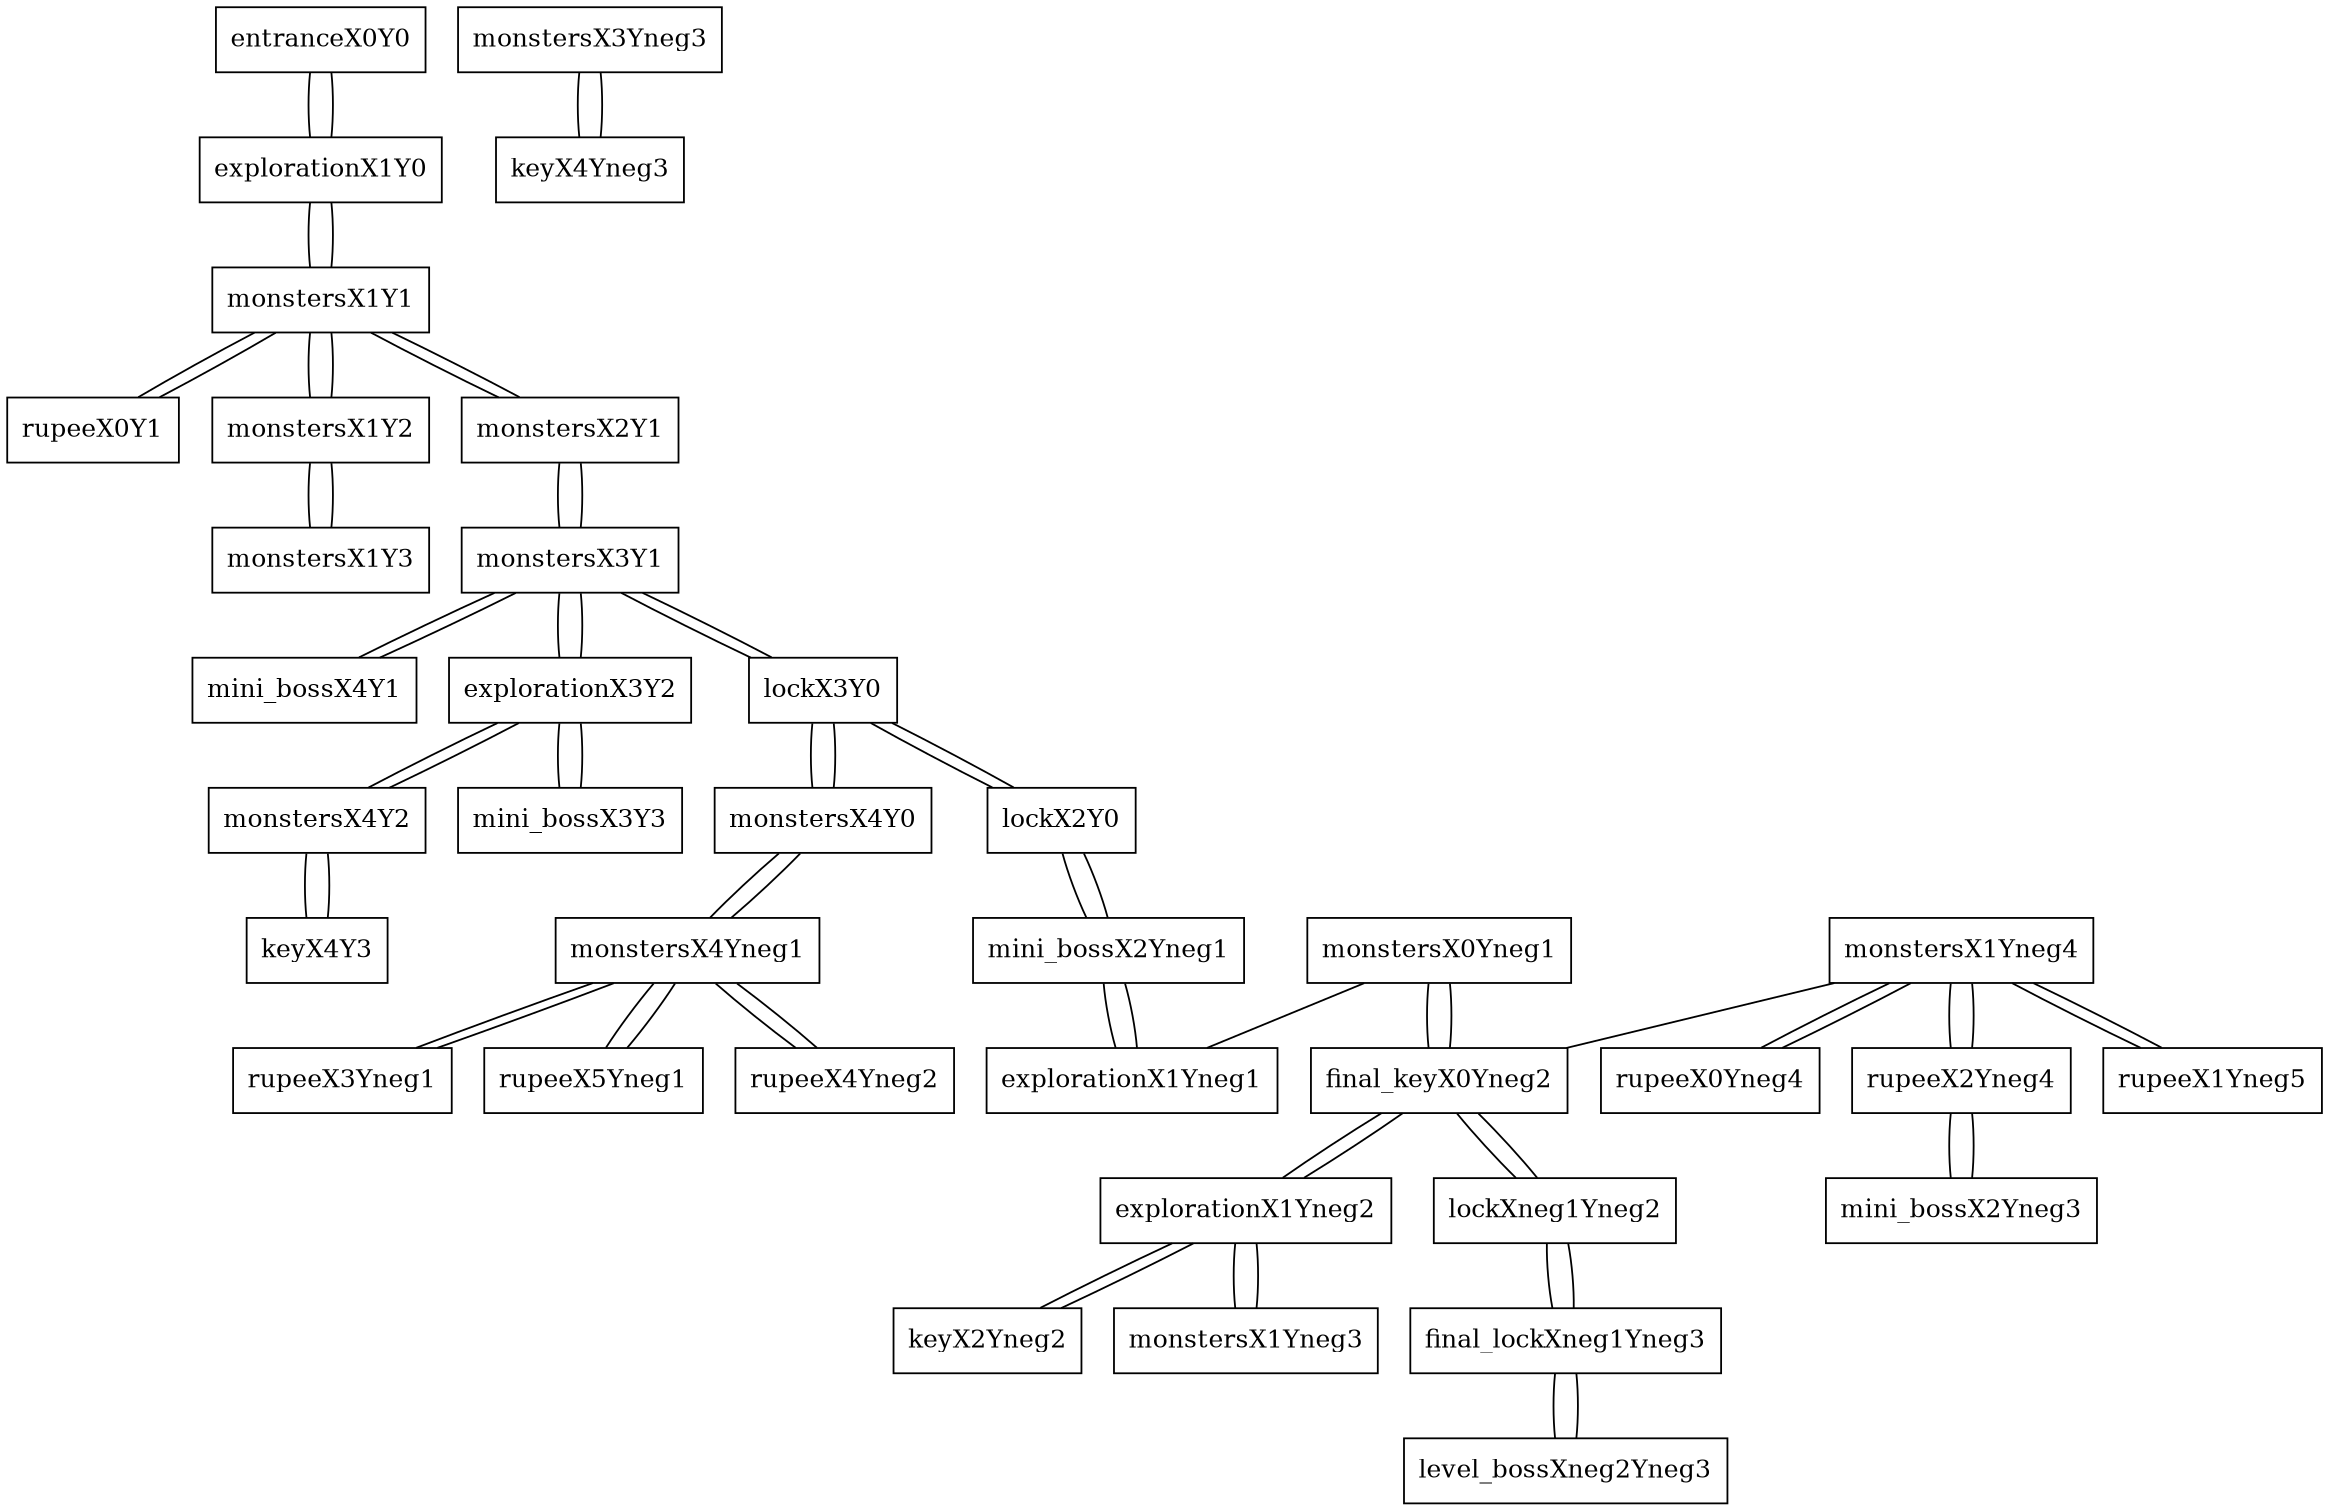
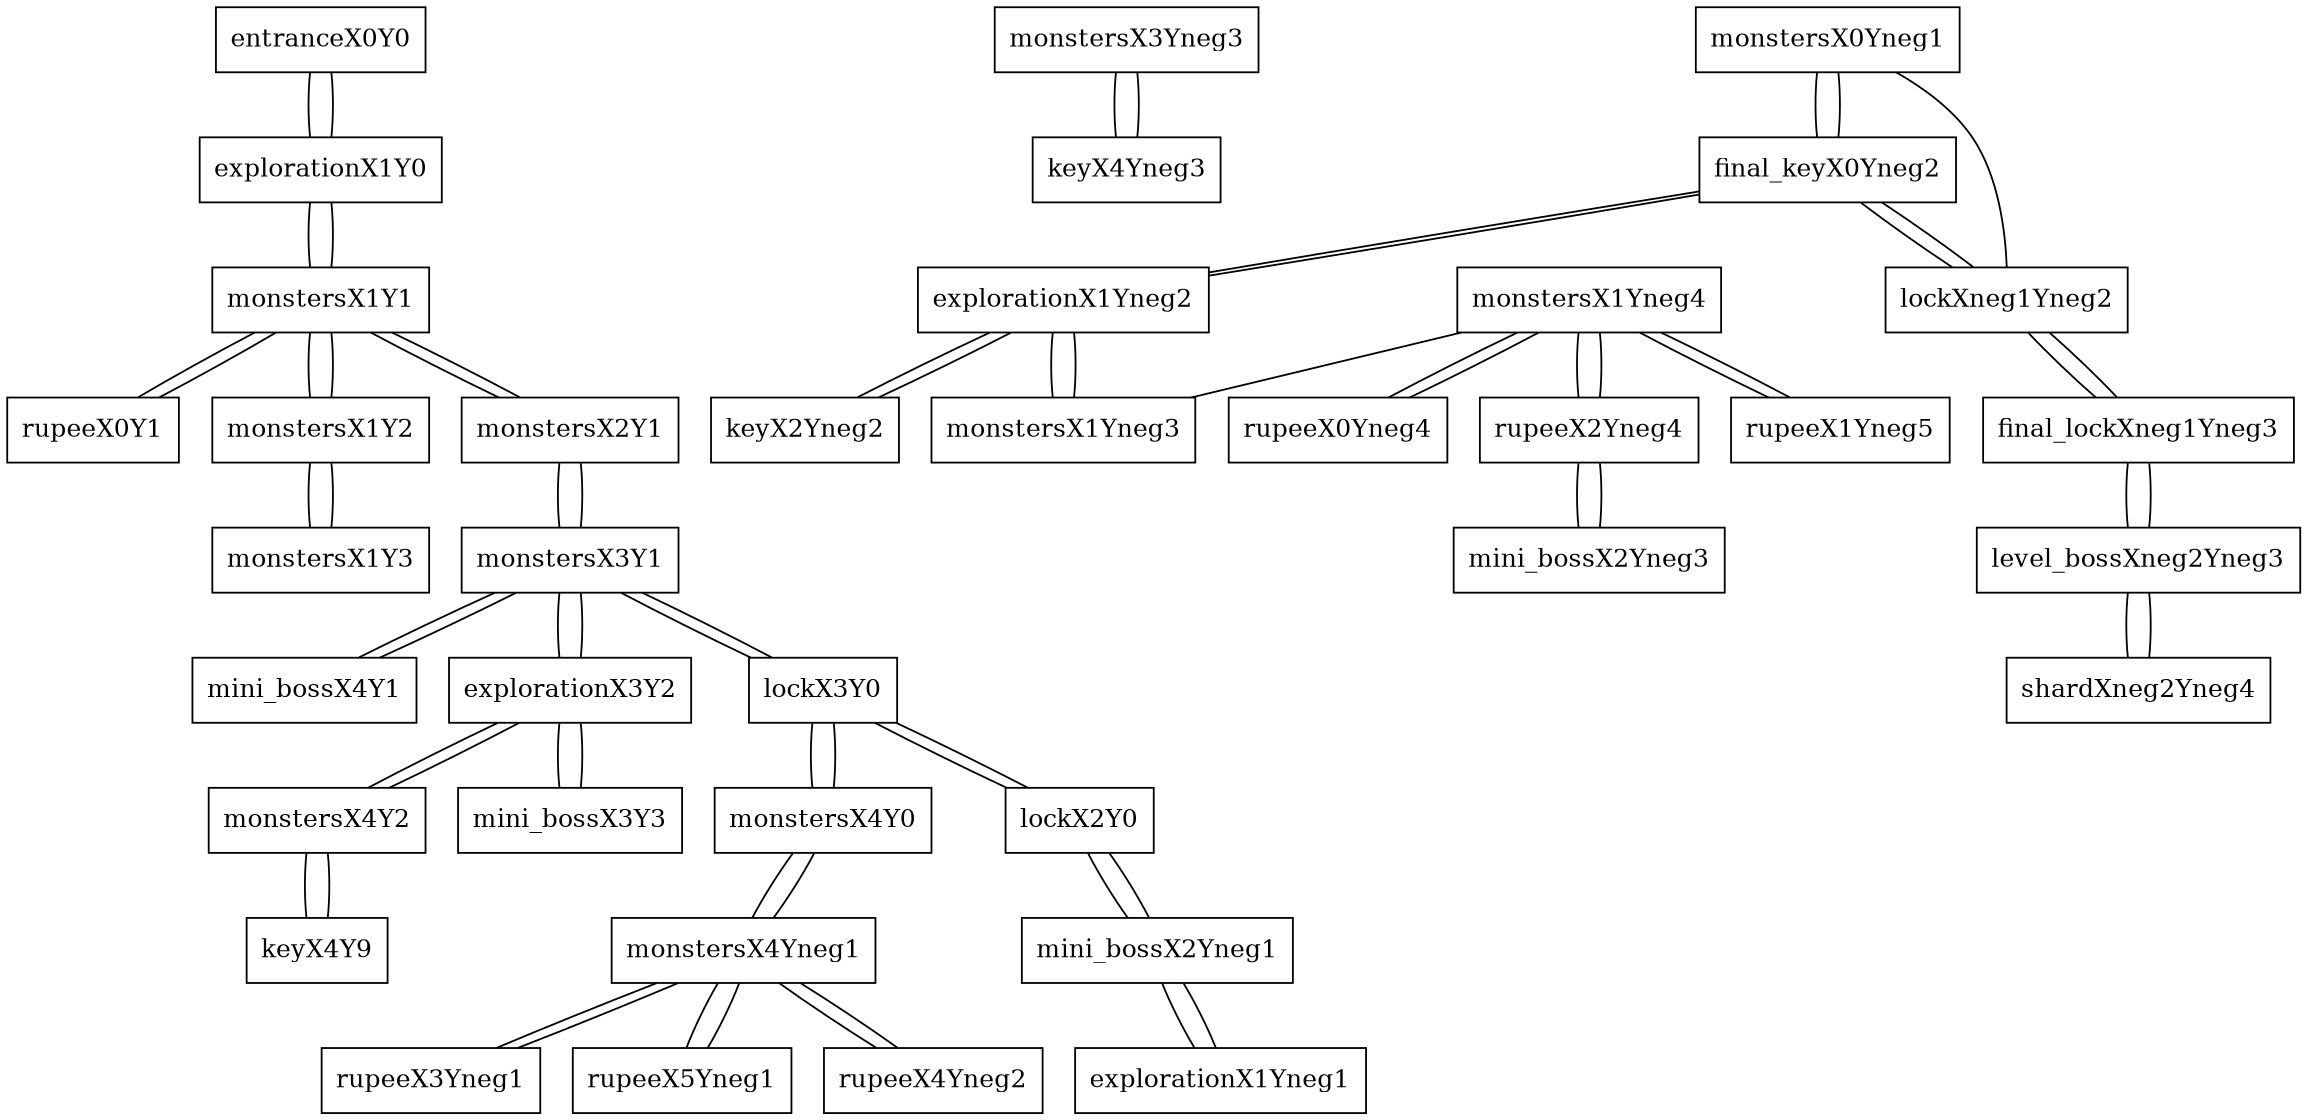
none -> (2139, 690)
(317, 950) -> (317, 950)
(1700, 1015) -> (1326, 365)
(1286, 1016) -> (1981, 152)
